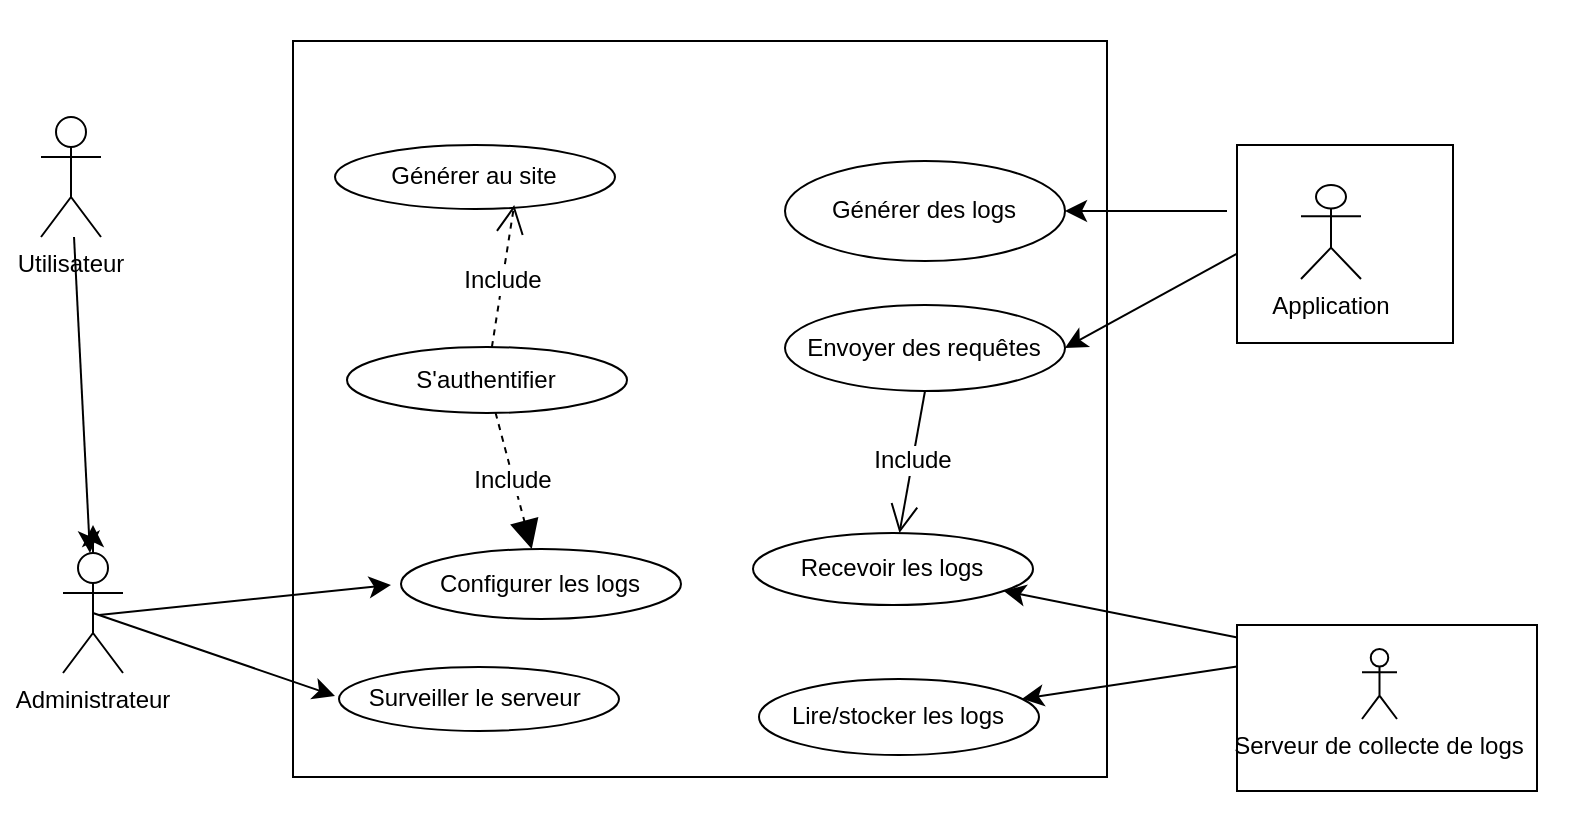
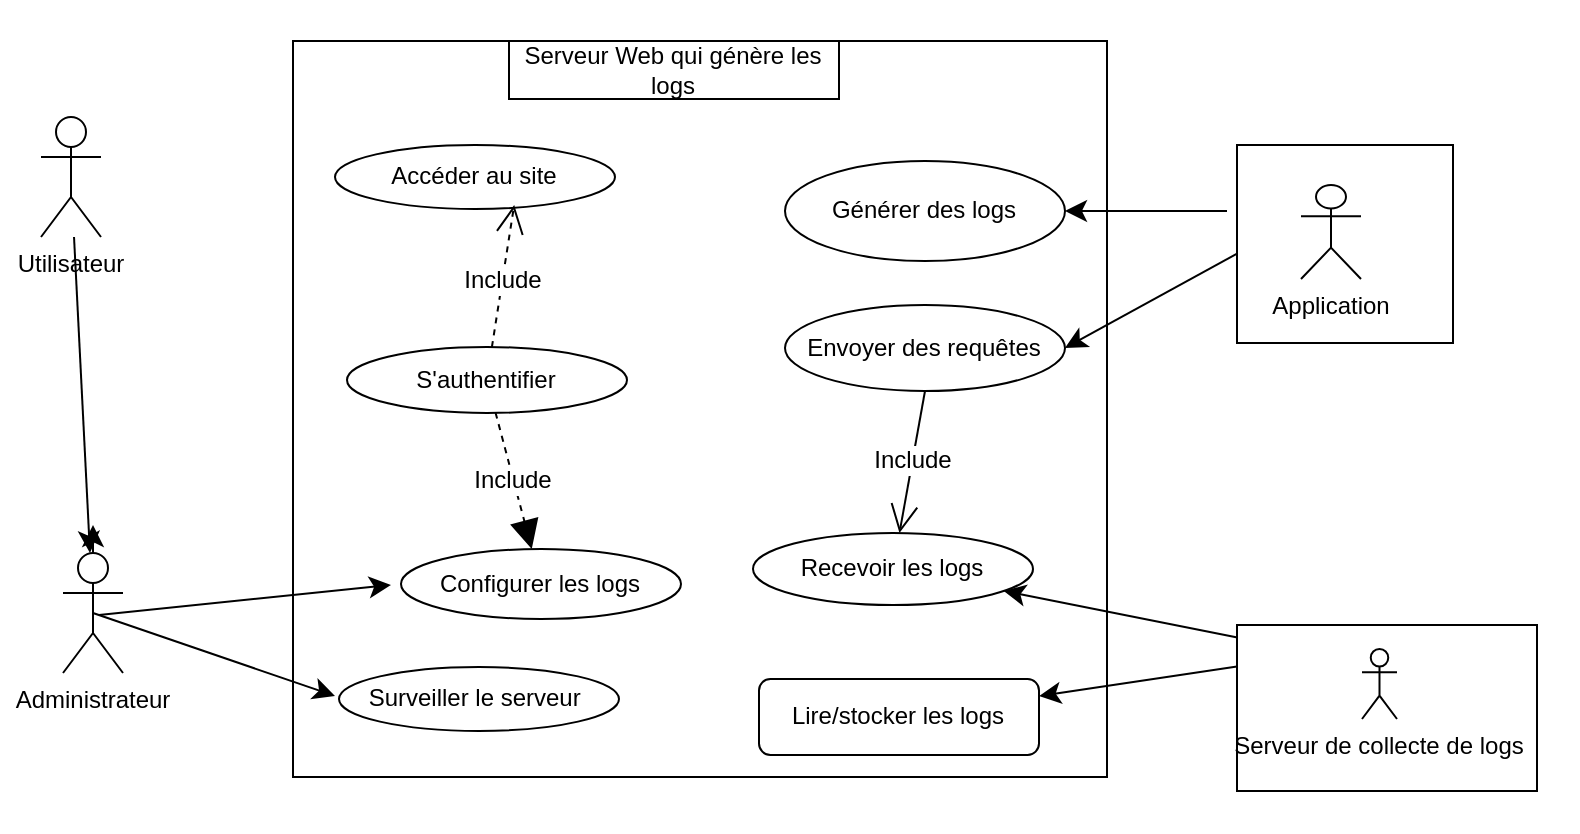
none -> (674, 70)
(475, 177) -> (475, 177)
(899, 717) -> (899, 717)
